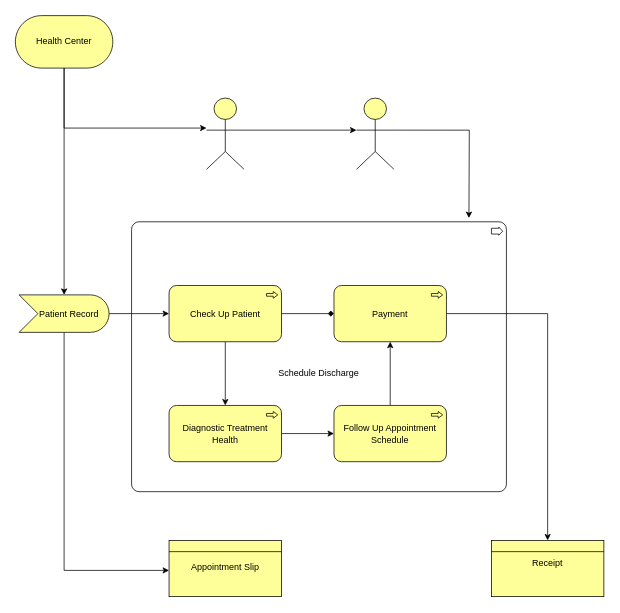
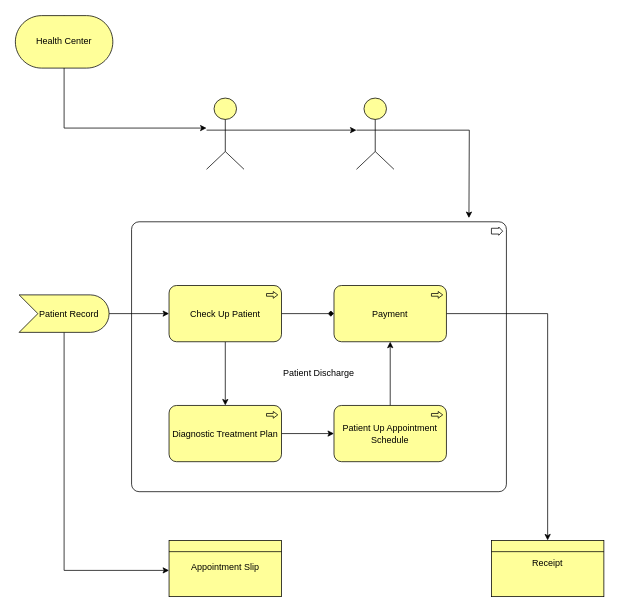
(64, 288) -> none
(319, 357) -> (319, 357)
(225, 434) -> (225, 434)
(390, 434) -> (390, 434)
